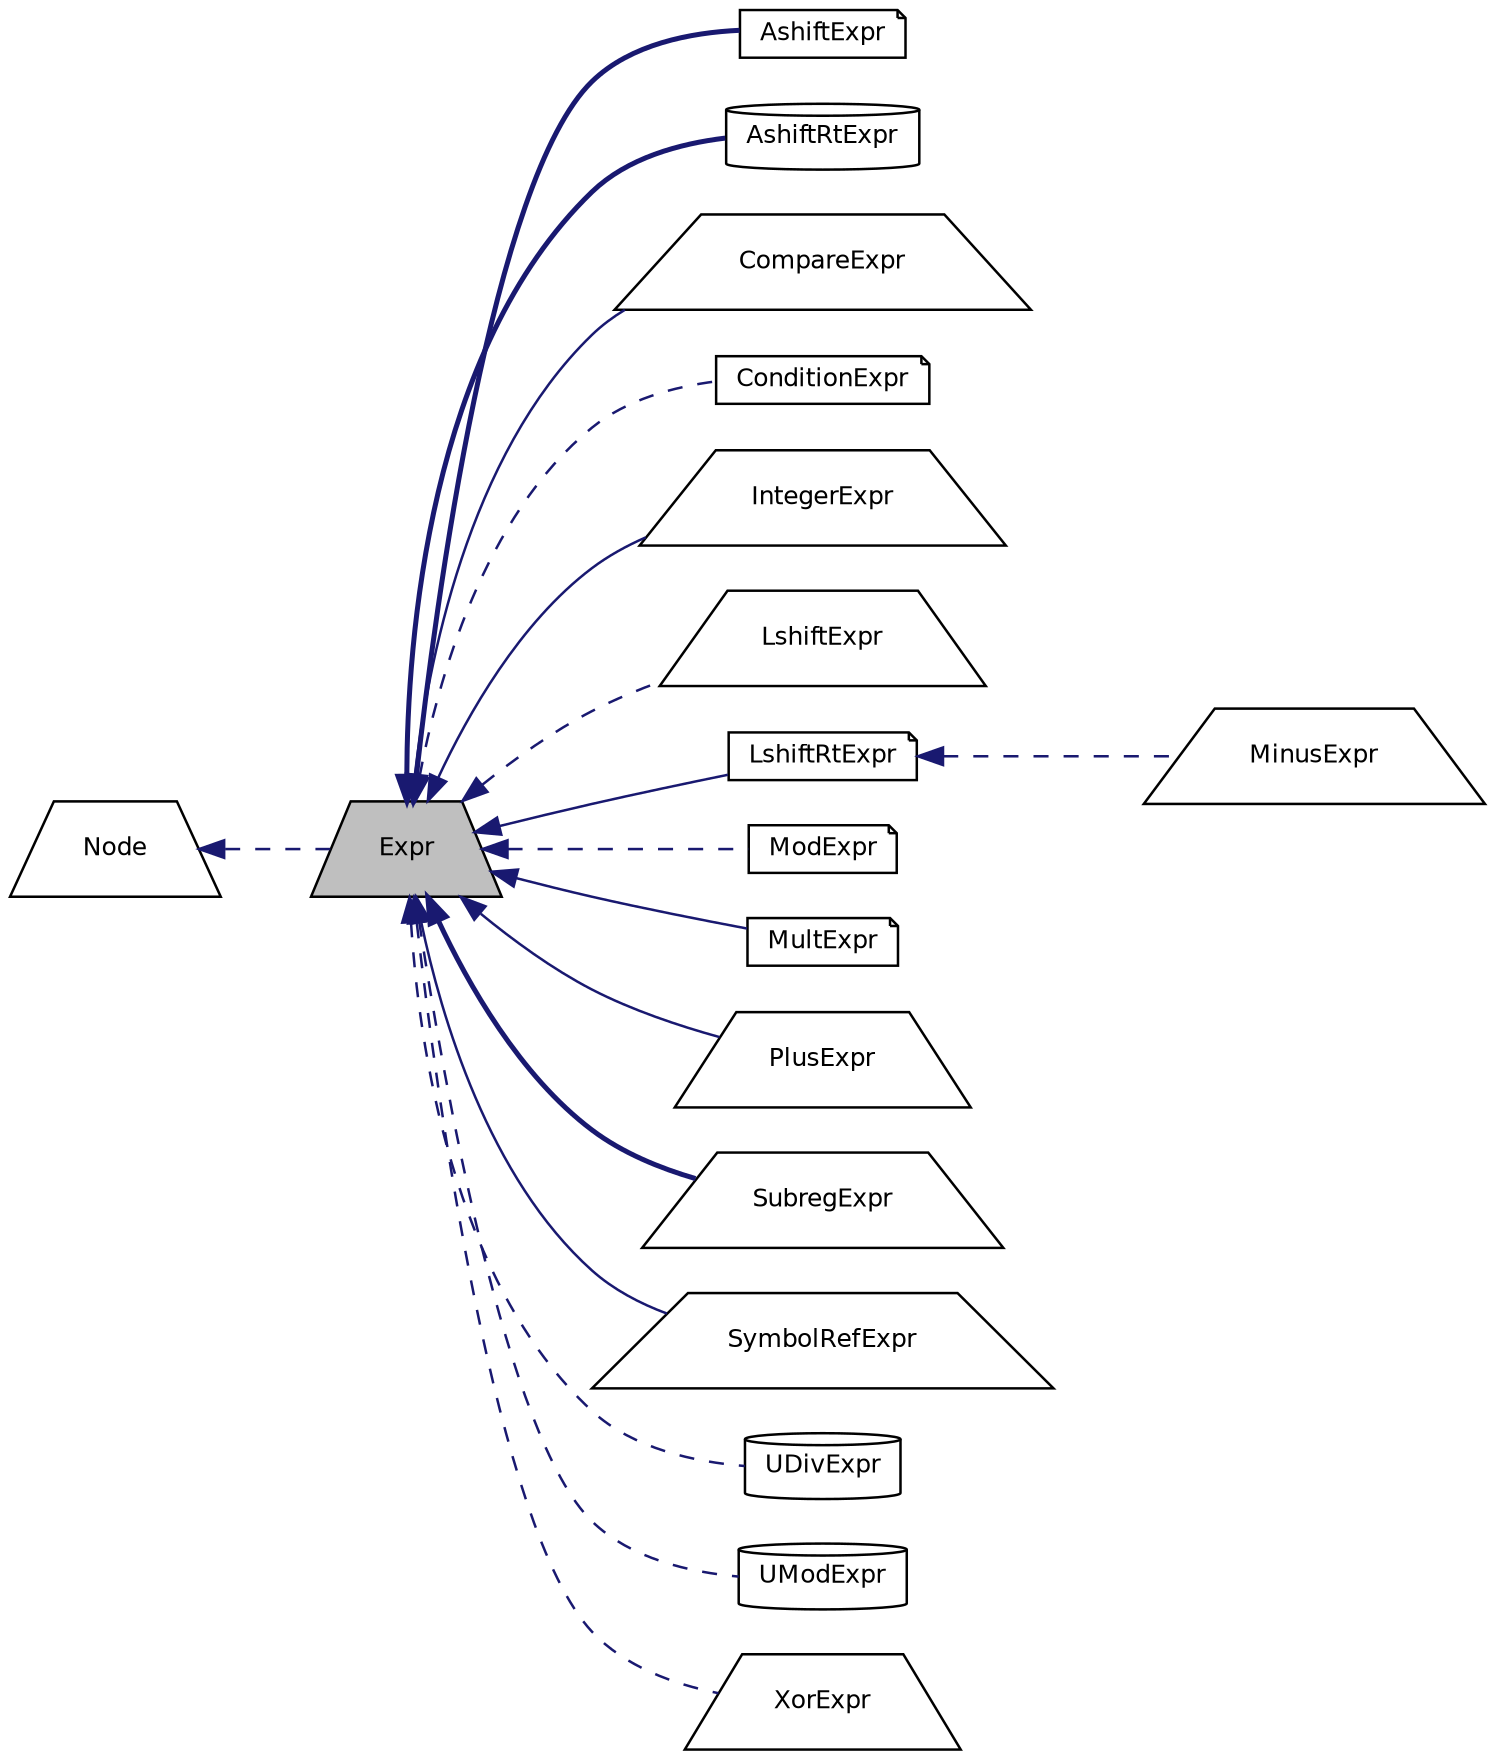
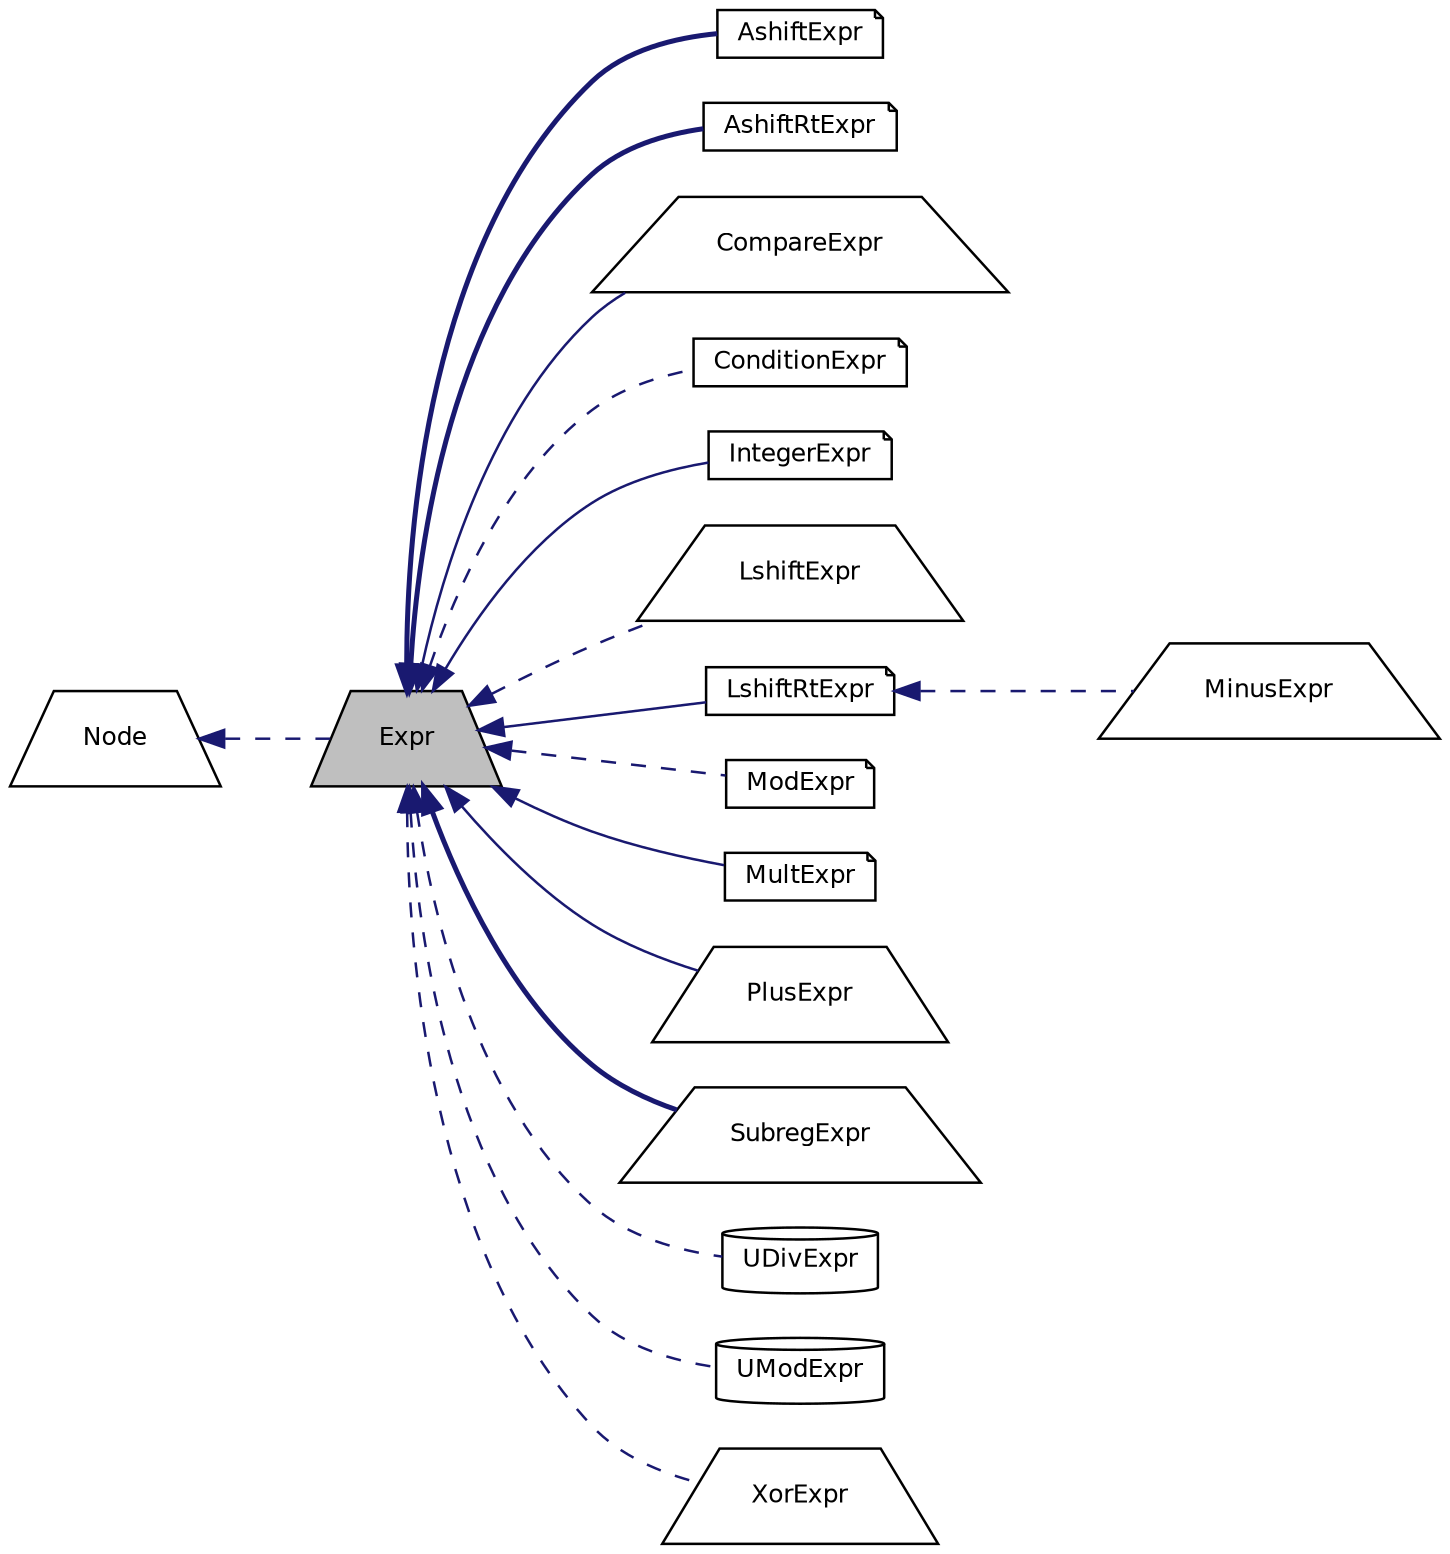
(823, 137) -> (800, 127)
(823, 498) -> (800, 455)
(823, 1341) -> none
